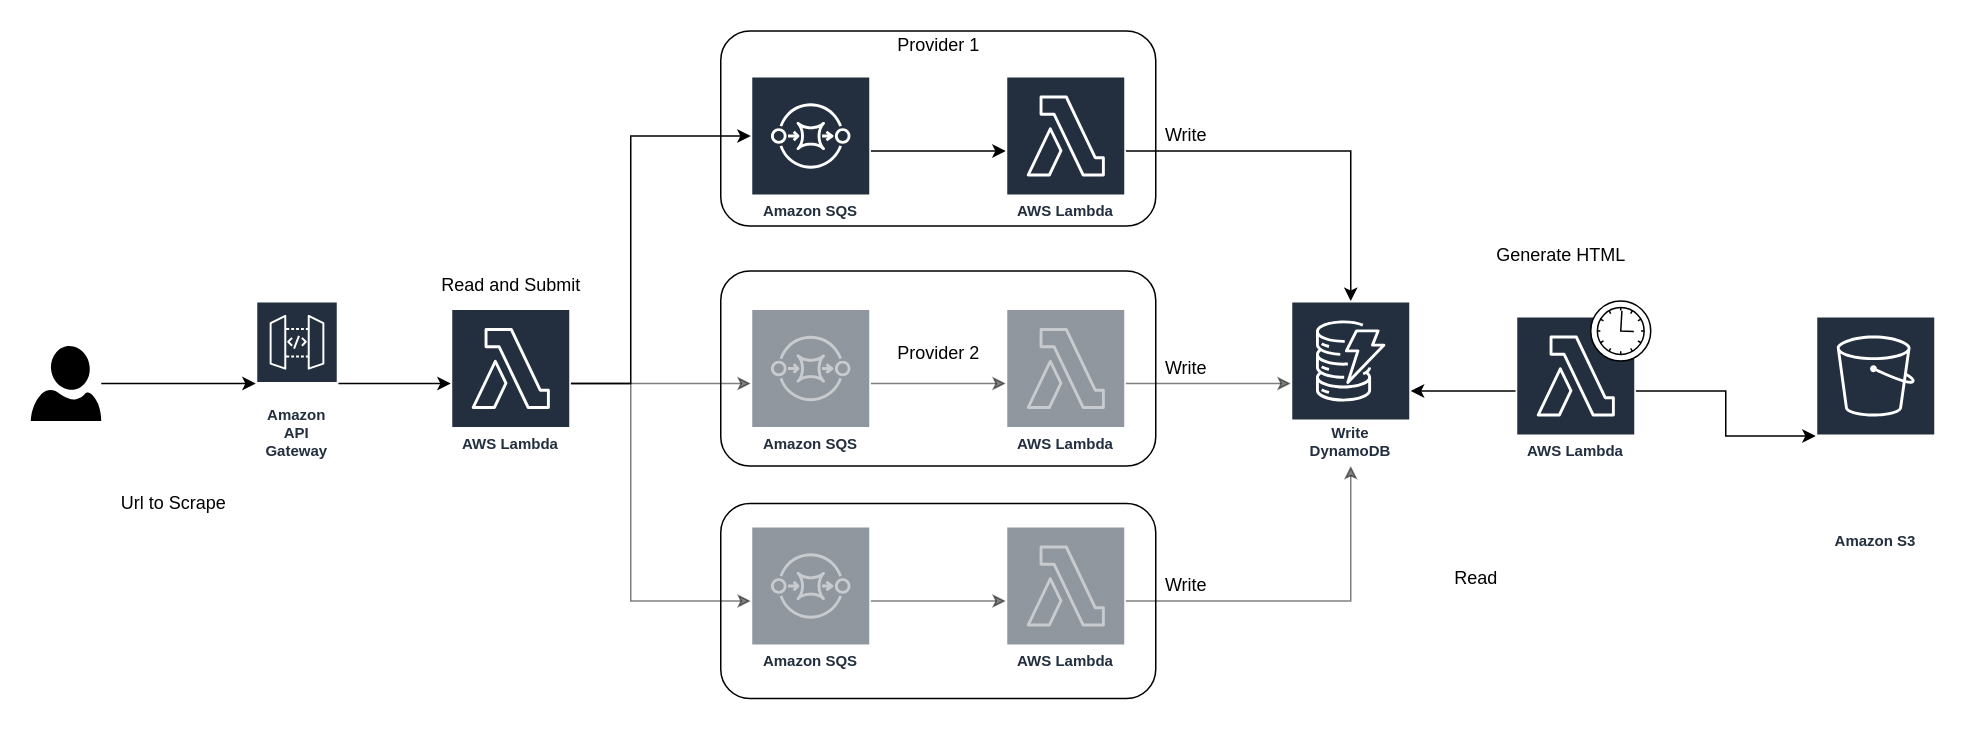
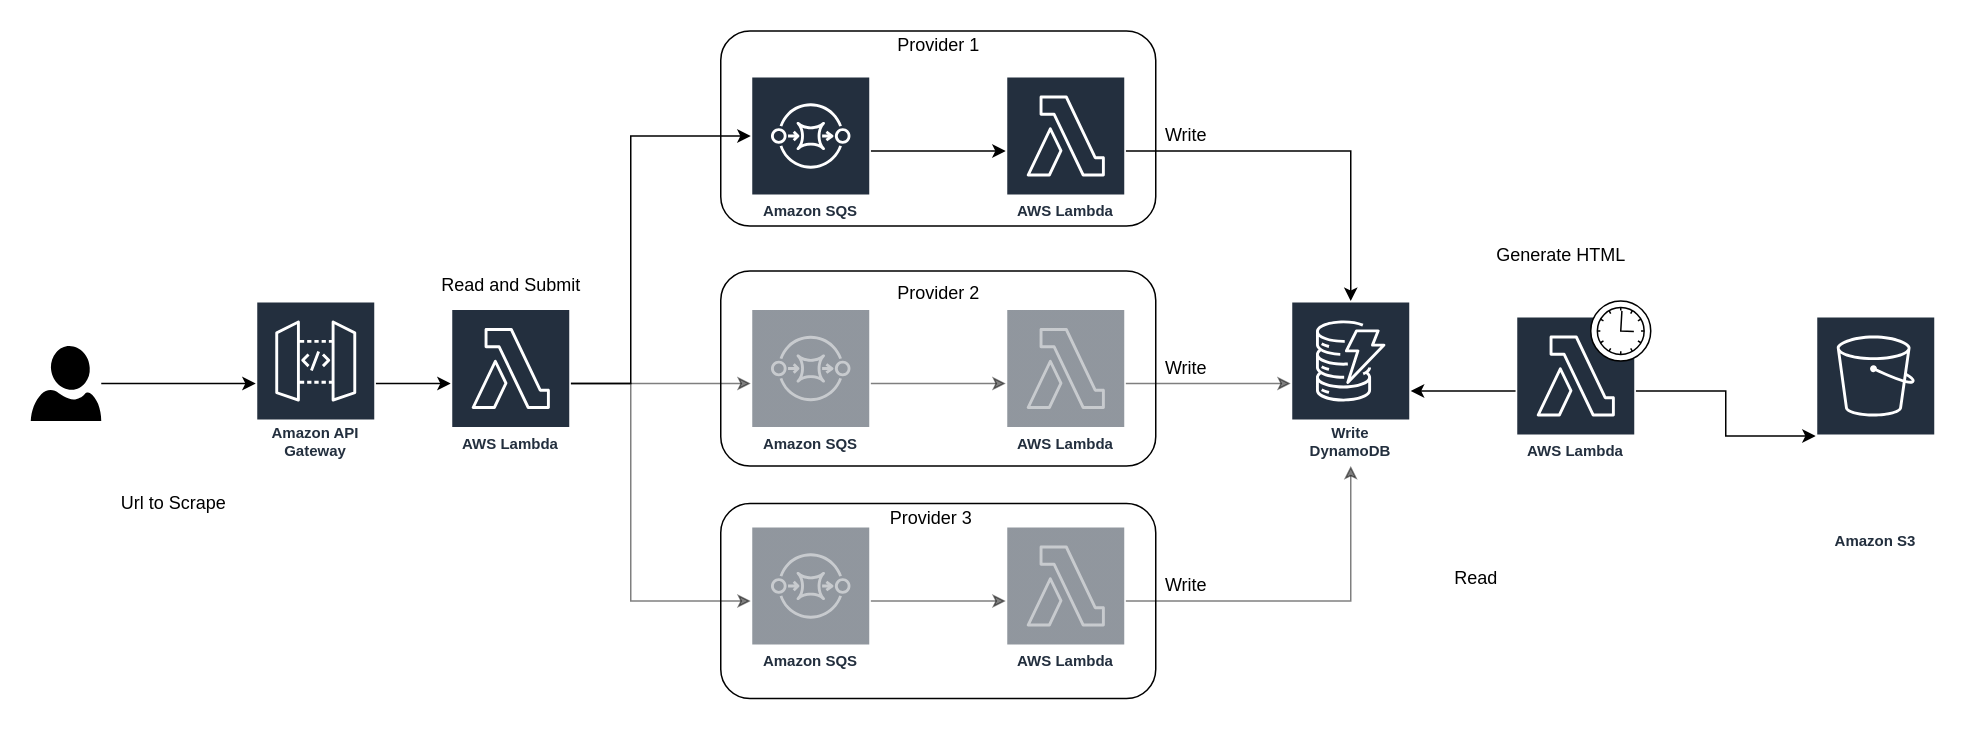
(938, 353) -> (938, 293)
(297, 383) -> (316, 383)
none -> (931, 518)
